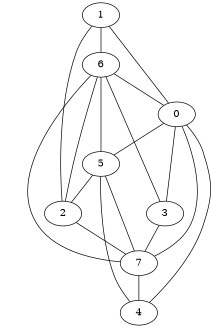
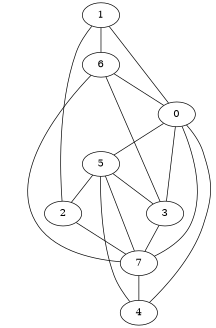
(101, 114) -> (133, 189)
(80, 139) -> none
